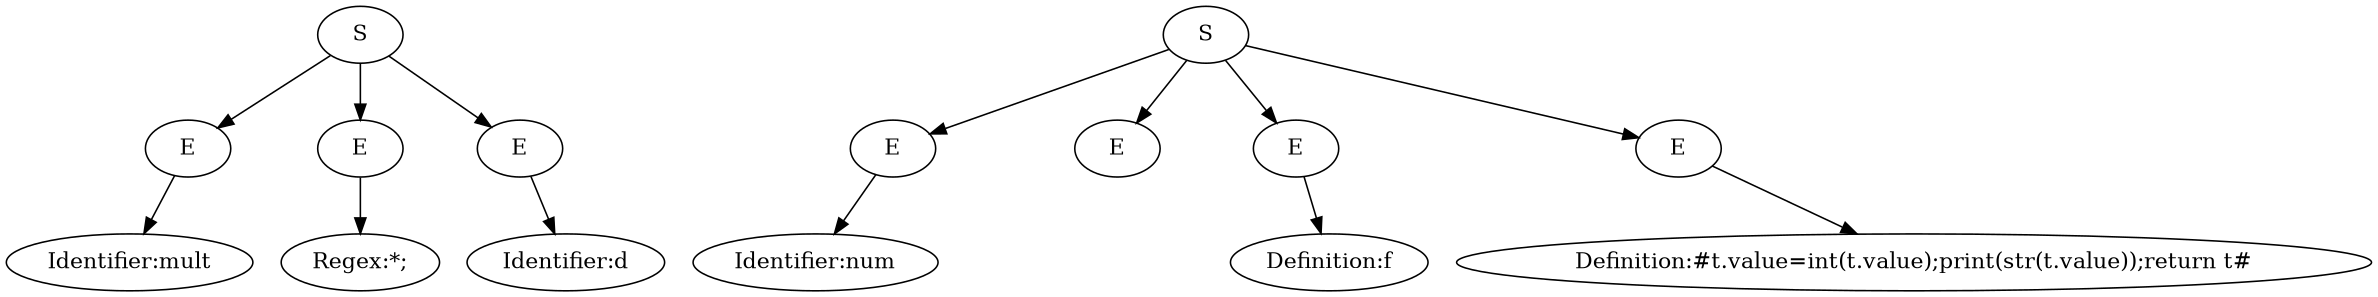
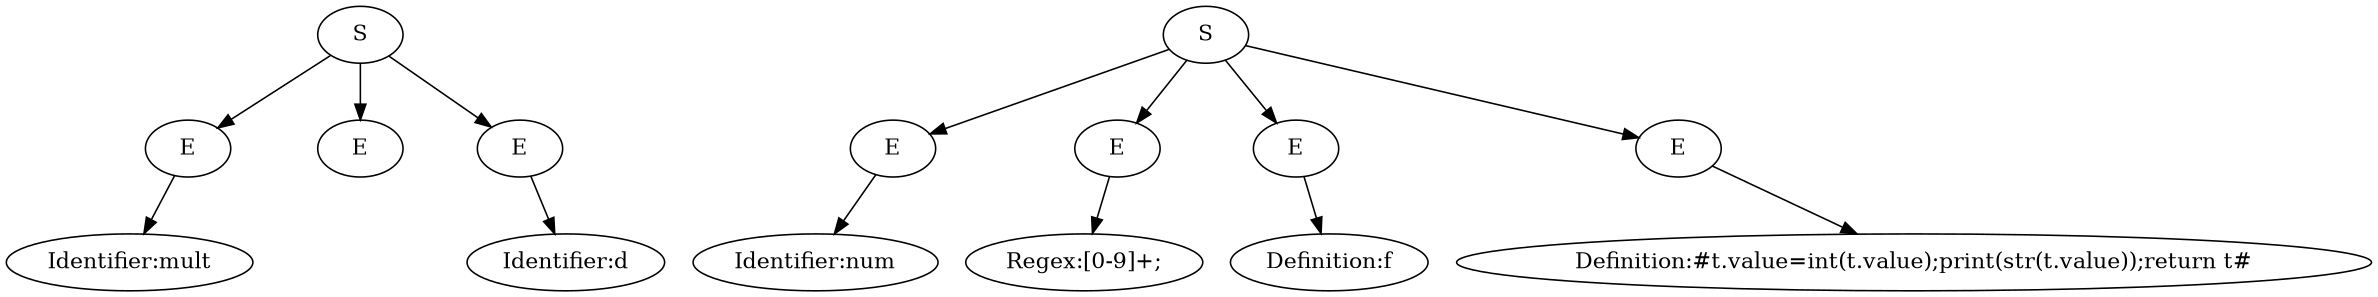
(360, 262) -> none
none -> (1084, 262)
